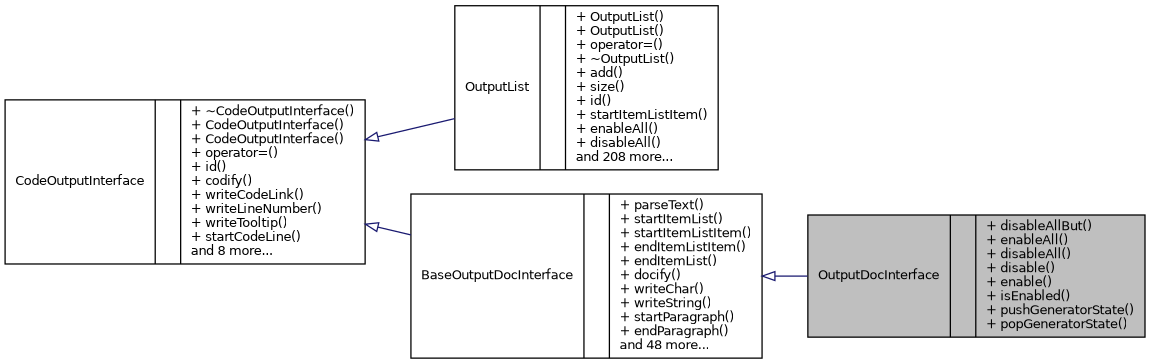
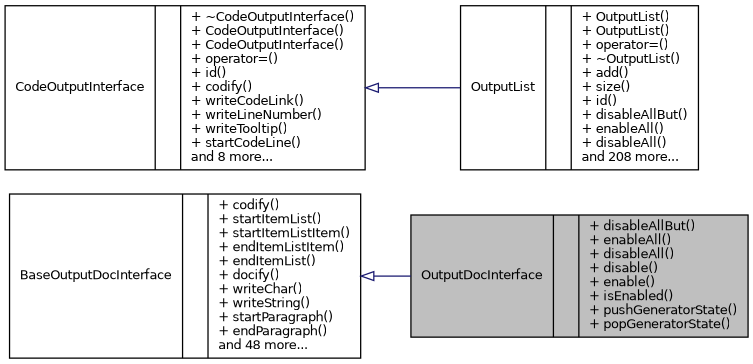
(642, 115) -> (635, 115)
(662, 205) -> (249, 205)
(394, 231) -> none
